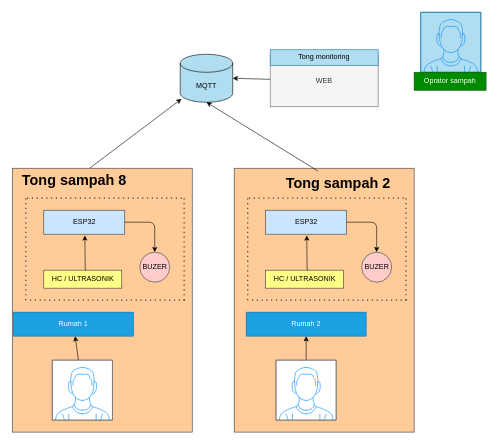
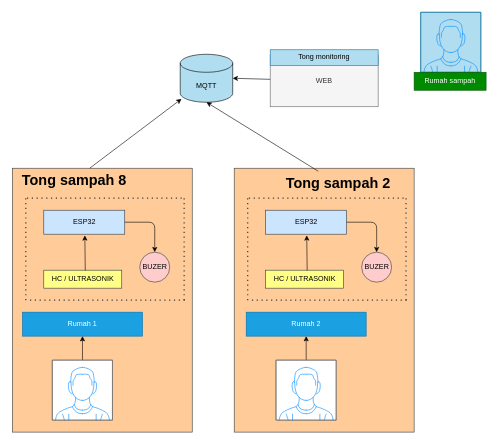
(450, 81) -> (450, 81)
(74, 324) -> (83, 324)
